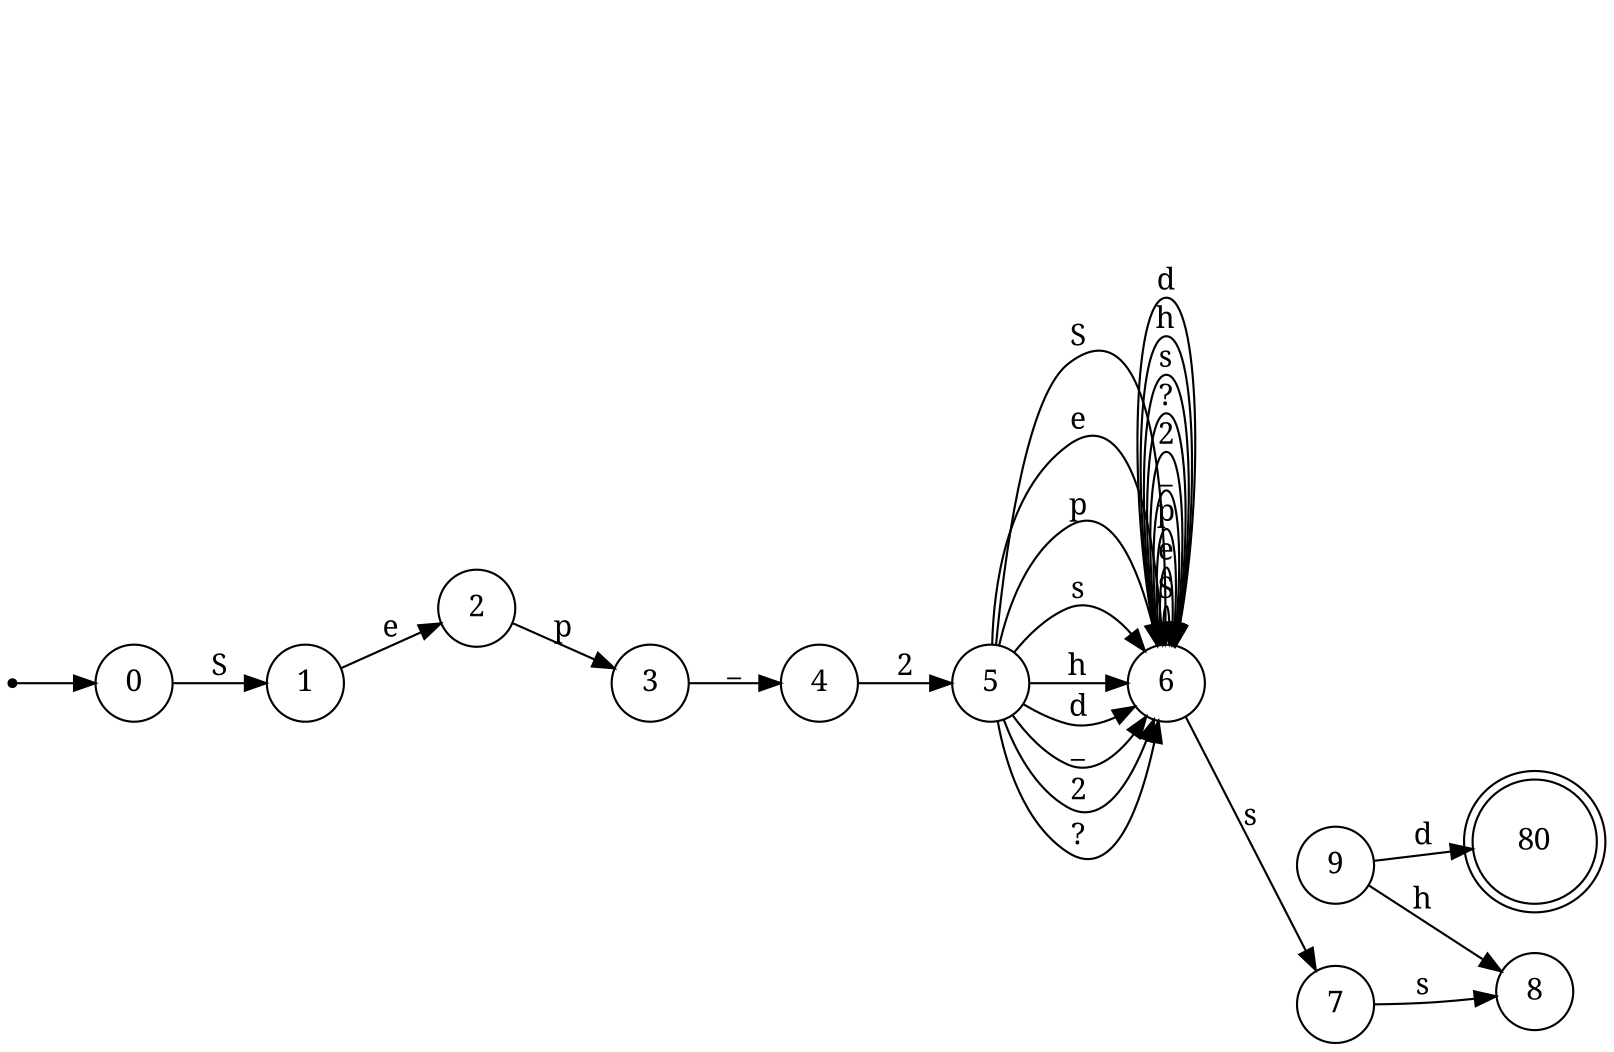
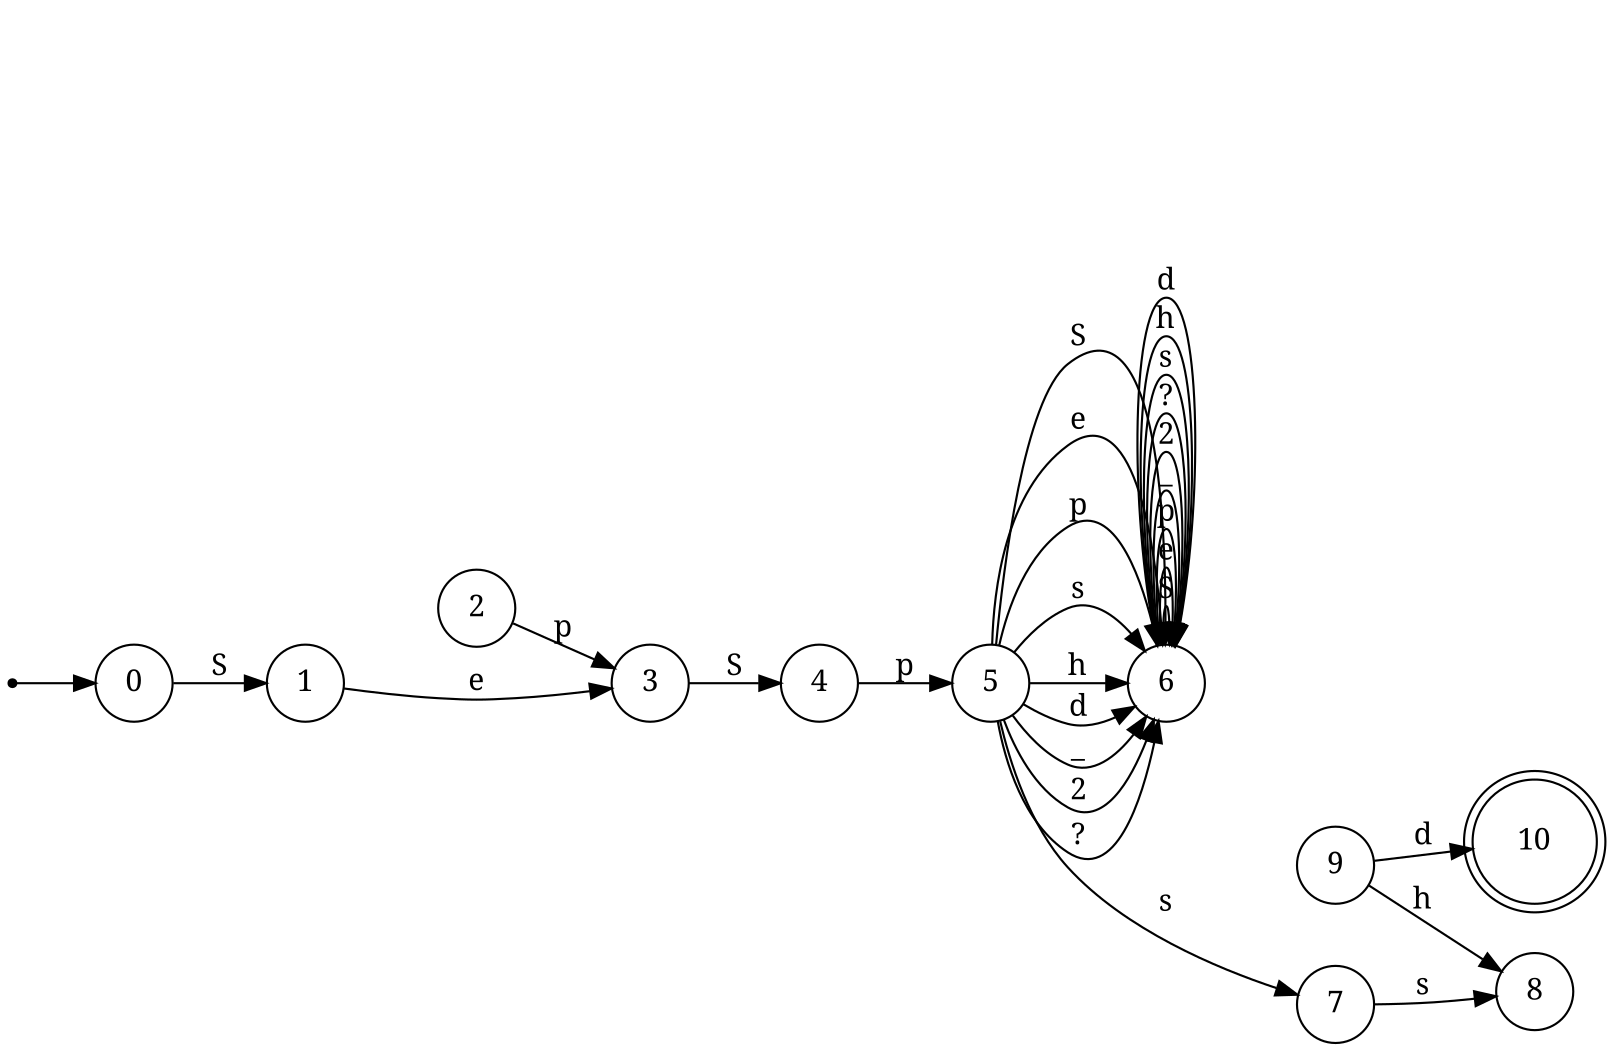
(381, 650) -> (467, 699)
(735, 667) -> (735, 667)
(905, 667) -> (905, 667)
(1246, 834) -> (1097, 895)
(1535, 842) -> (1535, 842)
